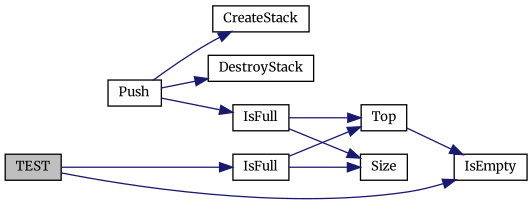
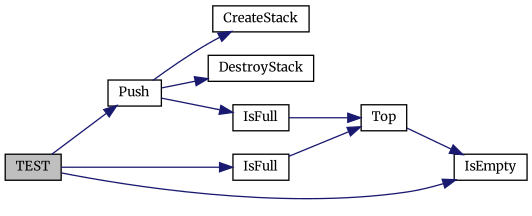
none -> (79, 134)
(384, 167) -> none
